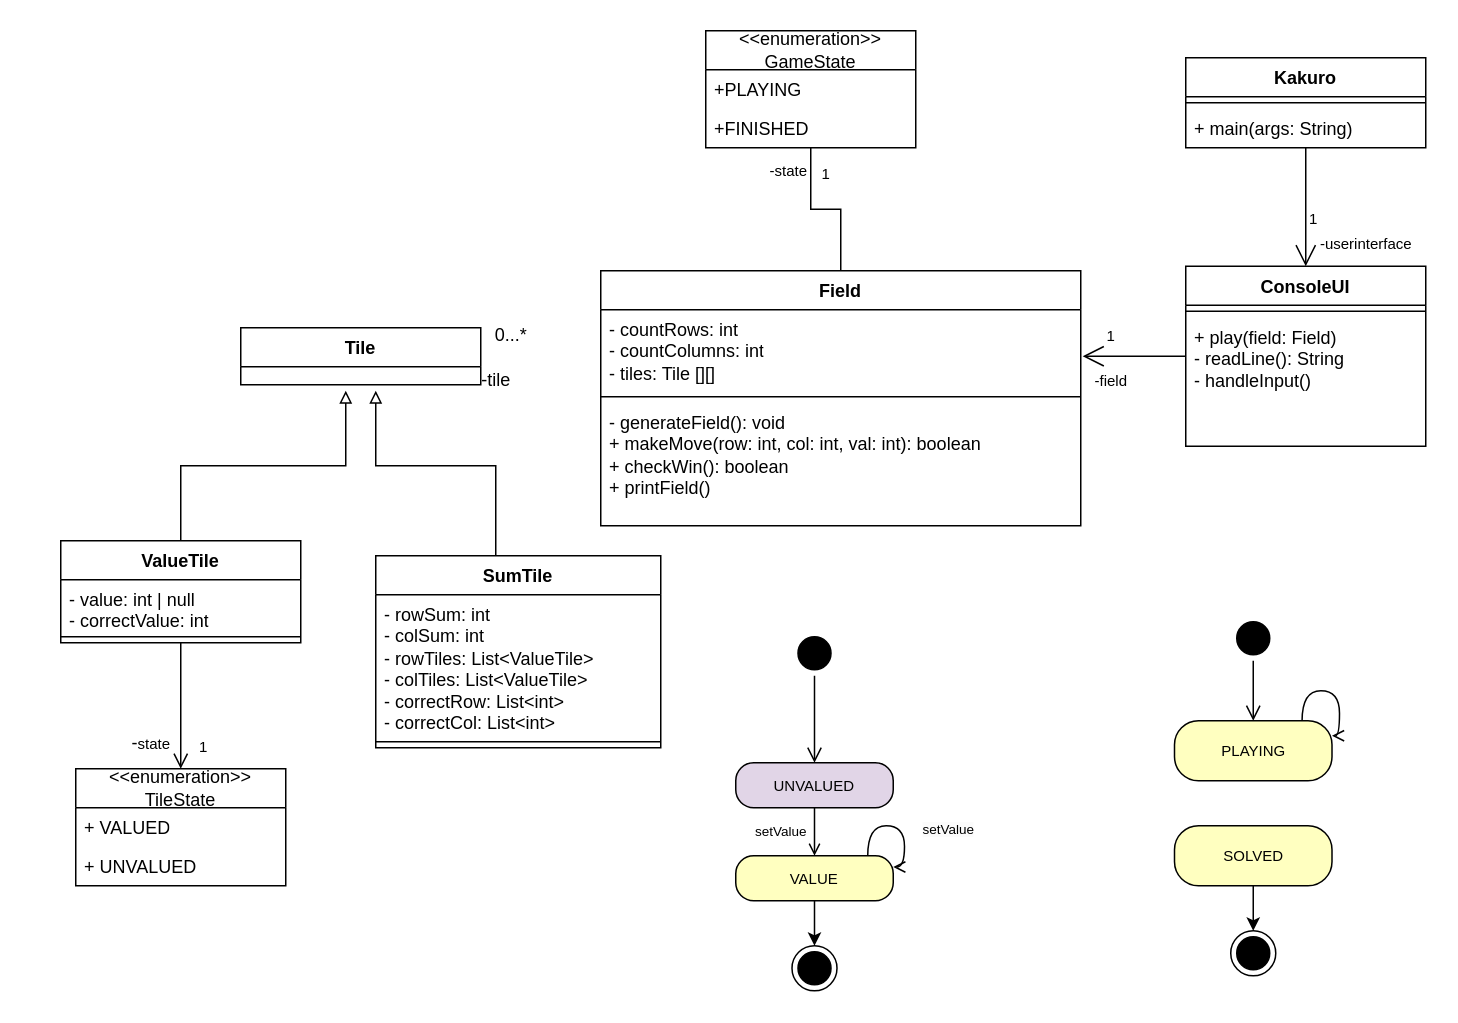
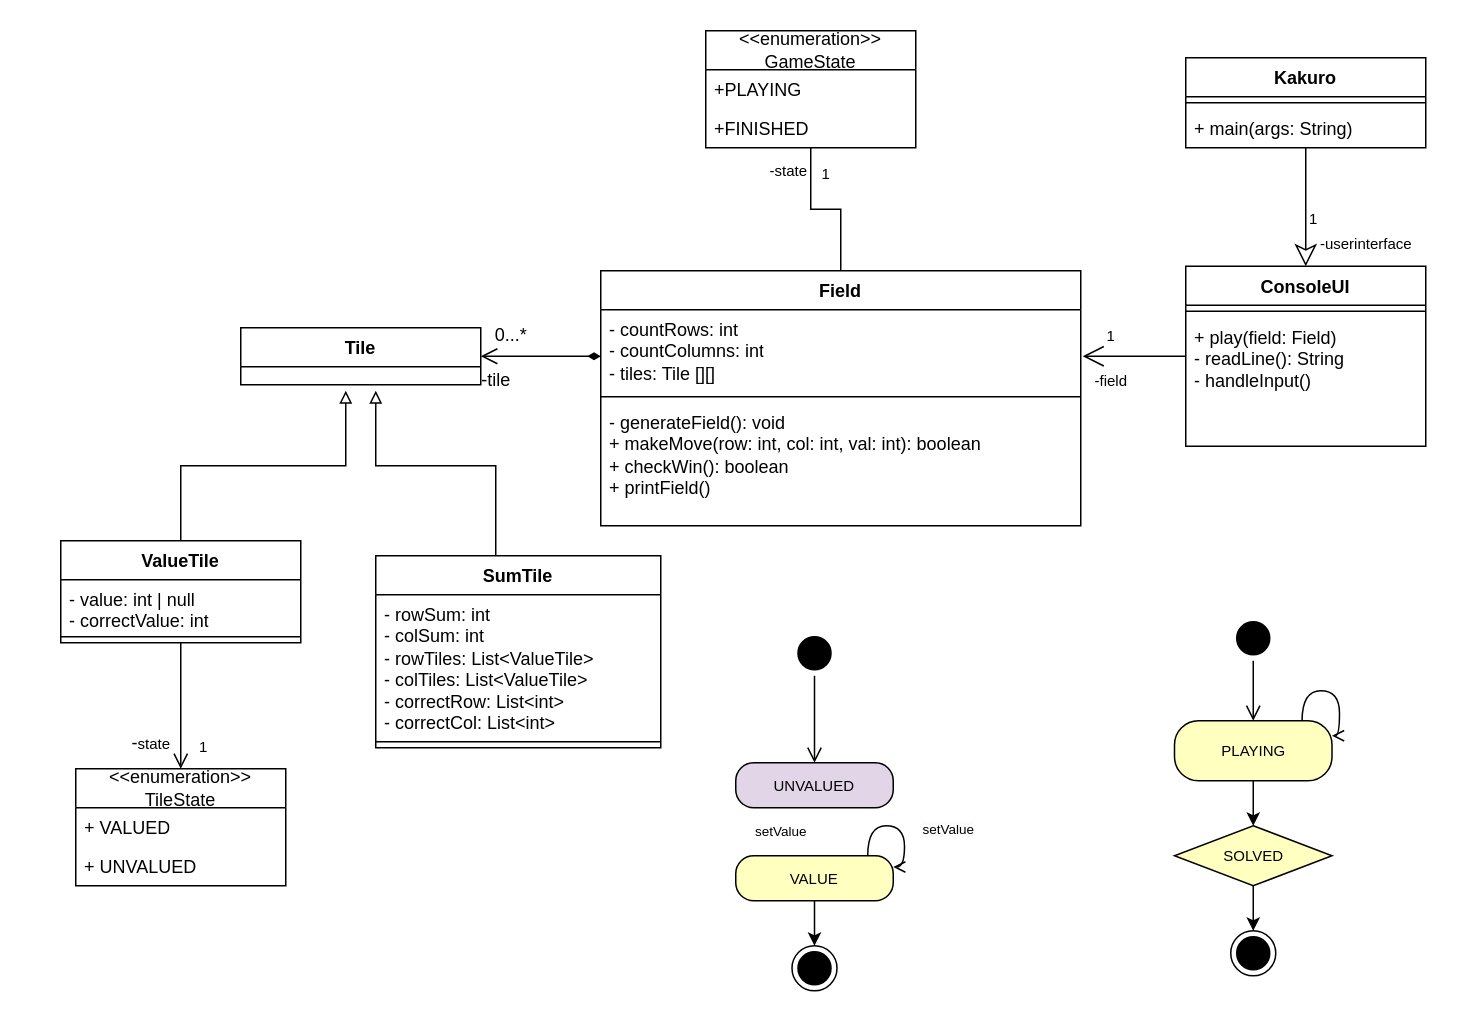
(1306, 254) -> (1306, 248)
none -> (537, 356)
none -> (1253, 809)
(815, 834) -> none
(1253, 856) -> (1253, 856)
